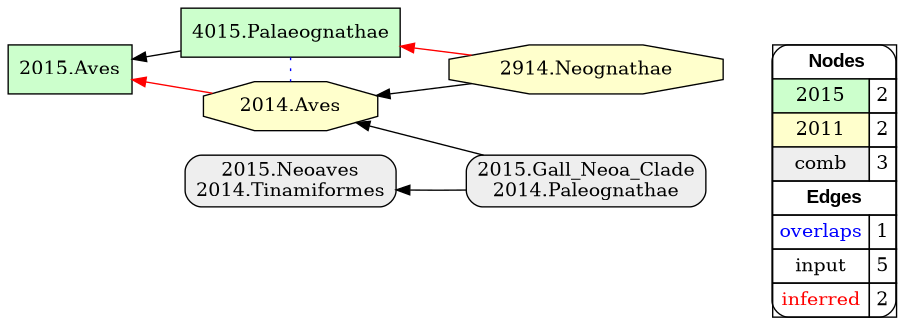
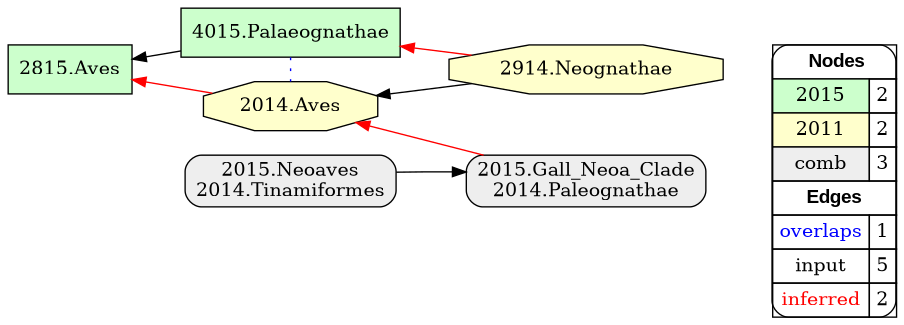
(70, 69) -> (70, 69)
(427, 141) -> (427, 141)
(438, 190) -> (424, 172)
